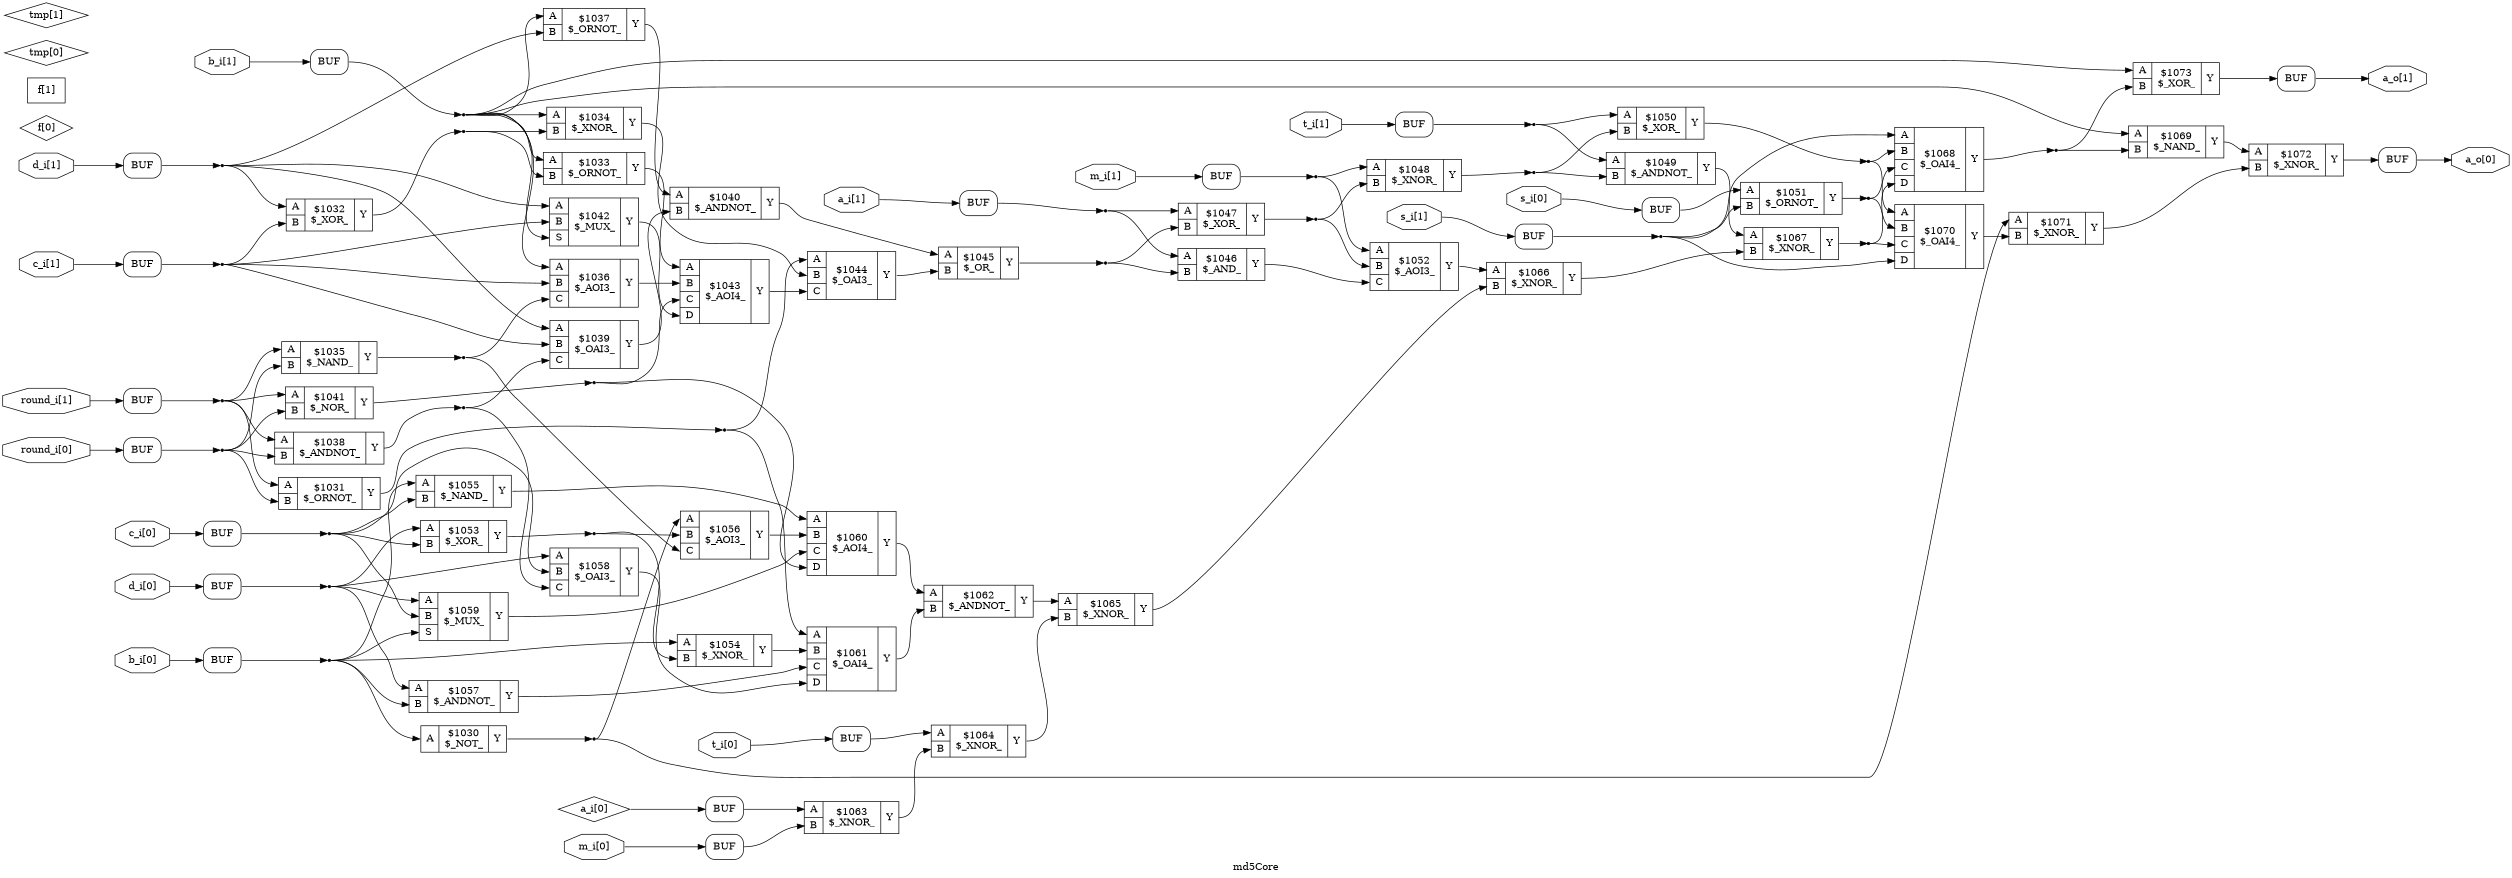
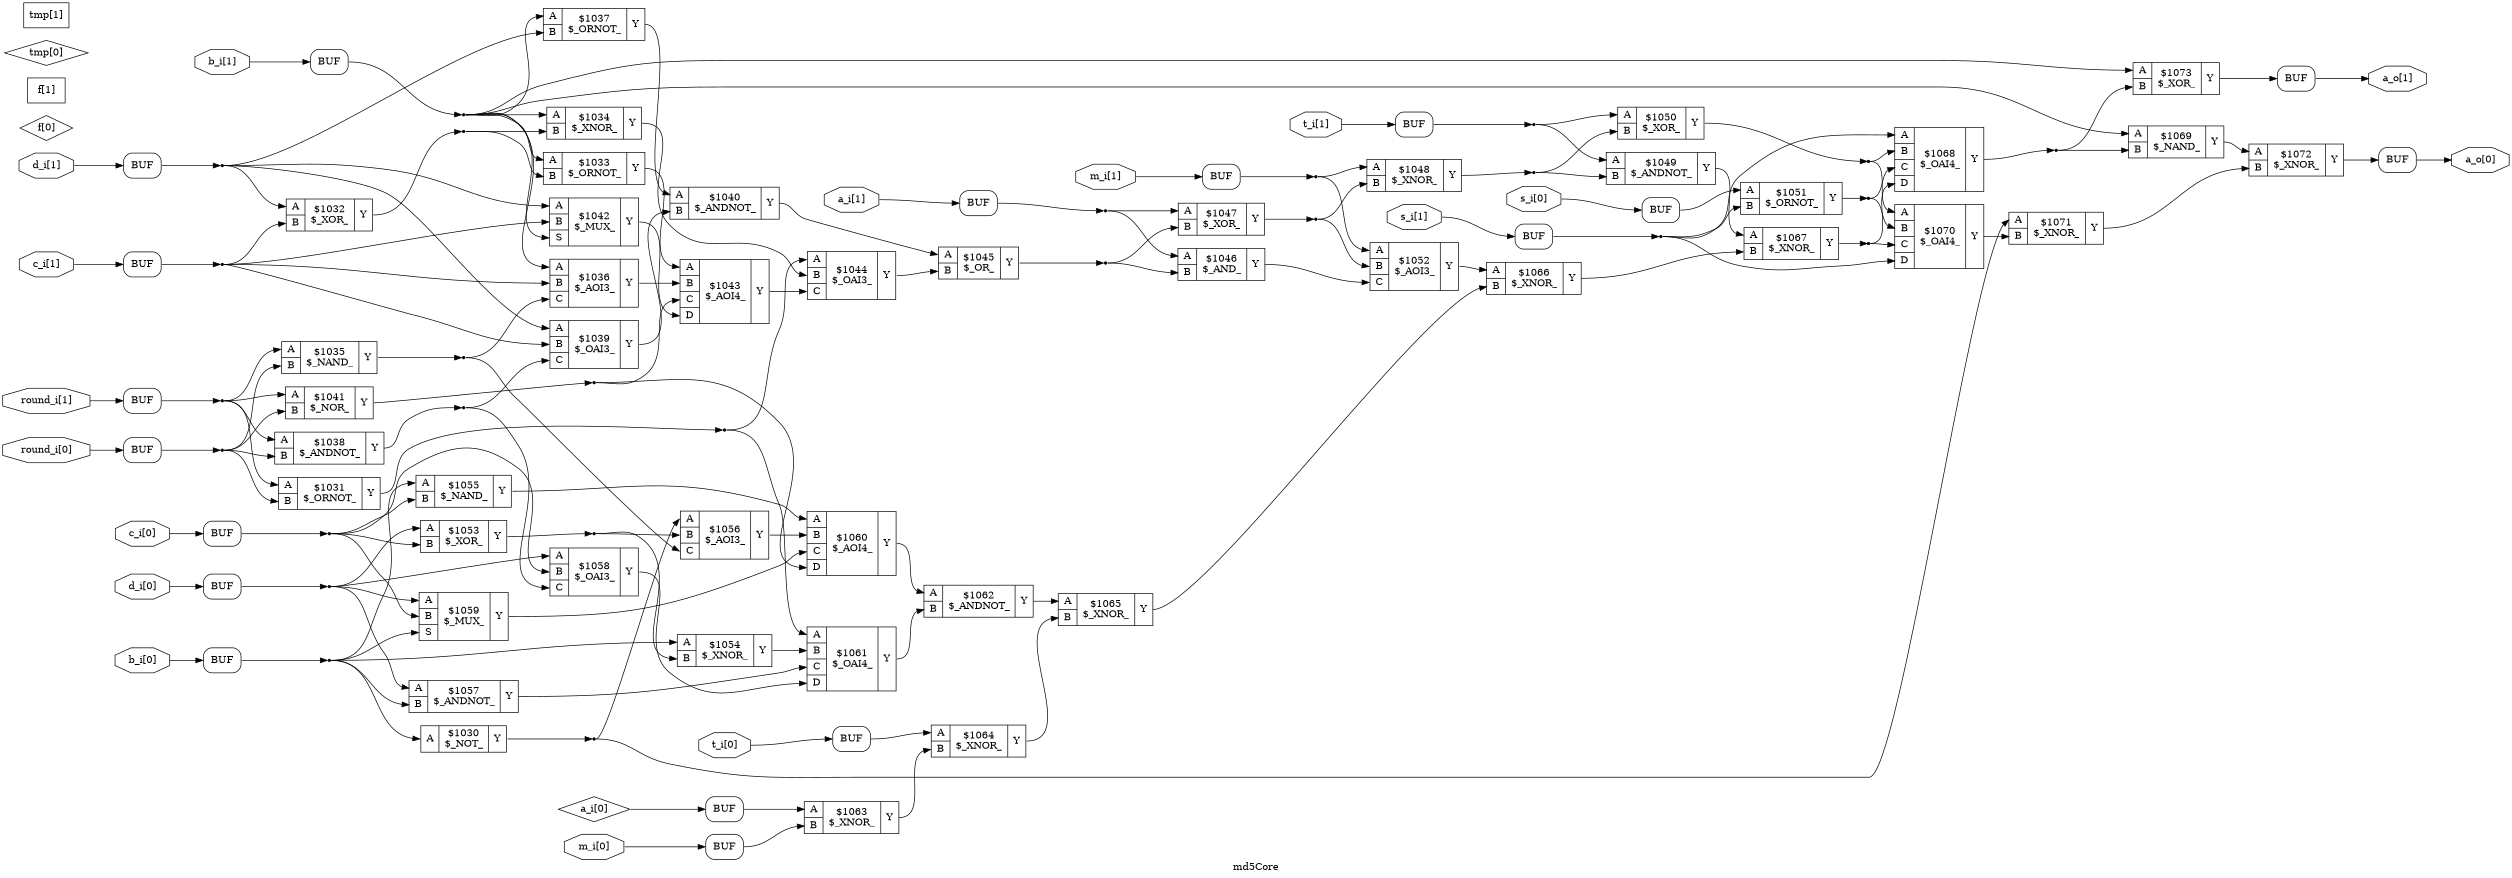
(46, 15) -> (46, 15)
